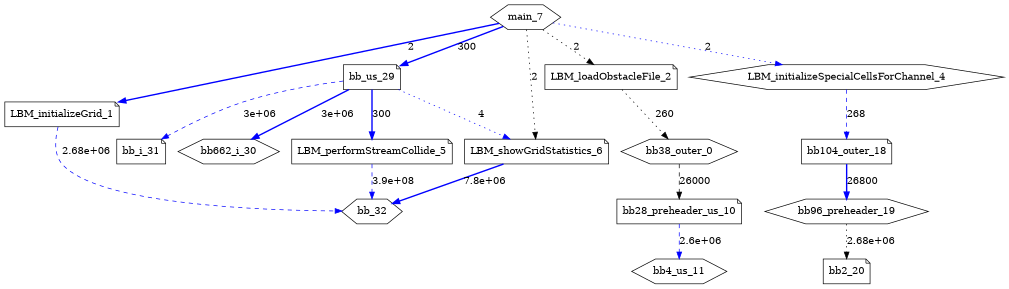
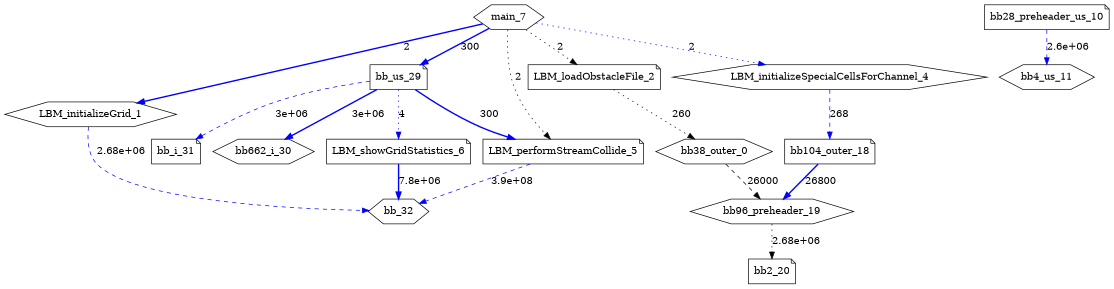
(531, 81) -> (514, 86)
(62, 114) -> (91, 114)
(679, 178) -> (741, 179)
